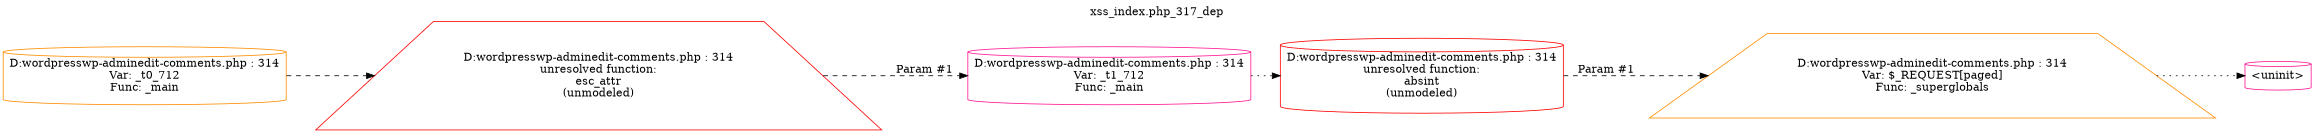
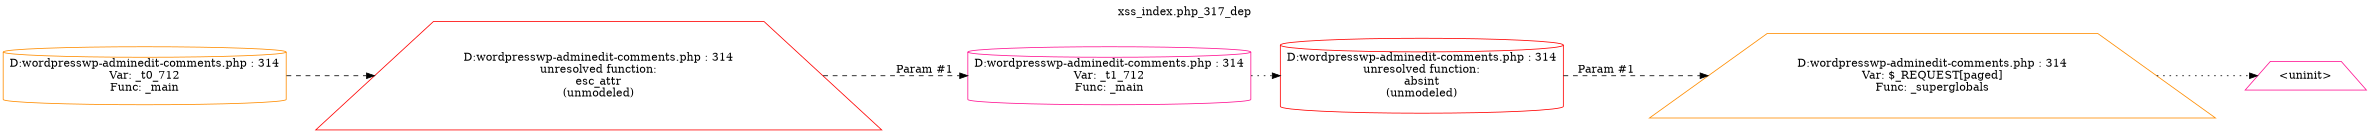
(2278, 76) -> (2306, 76)
